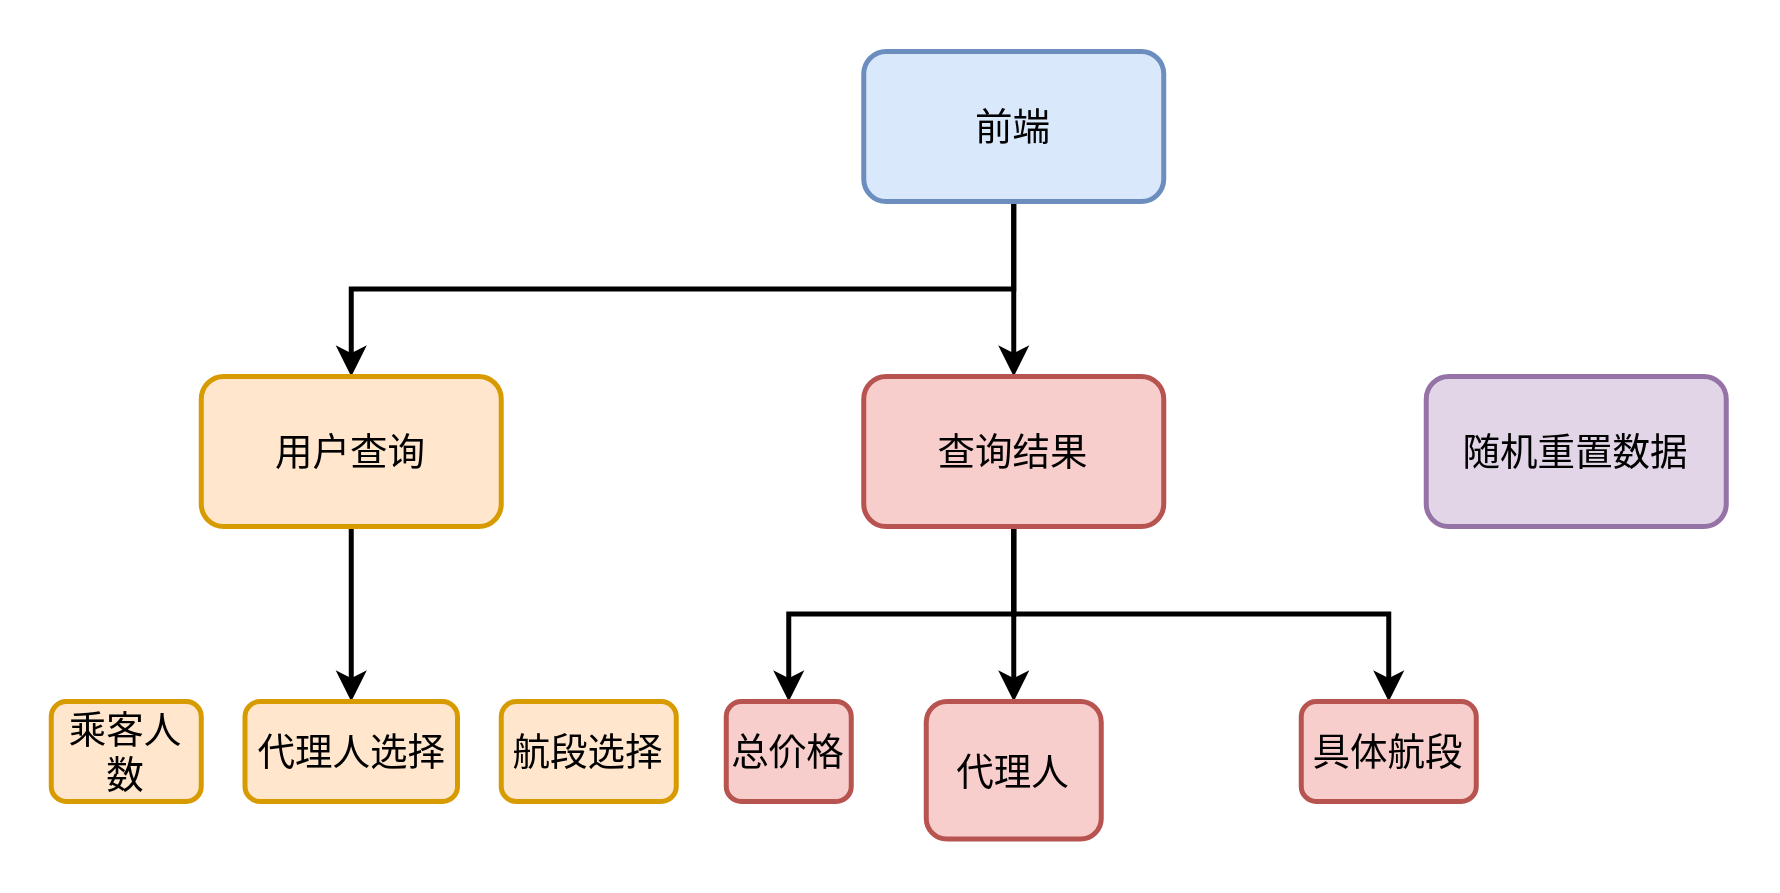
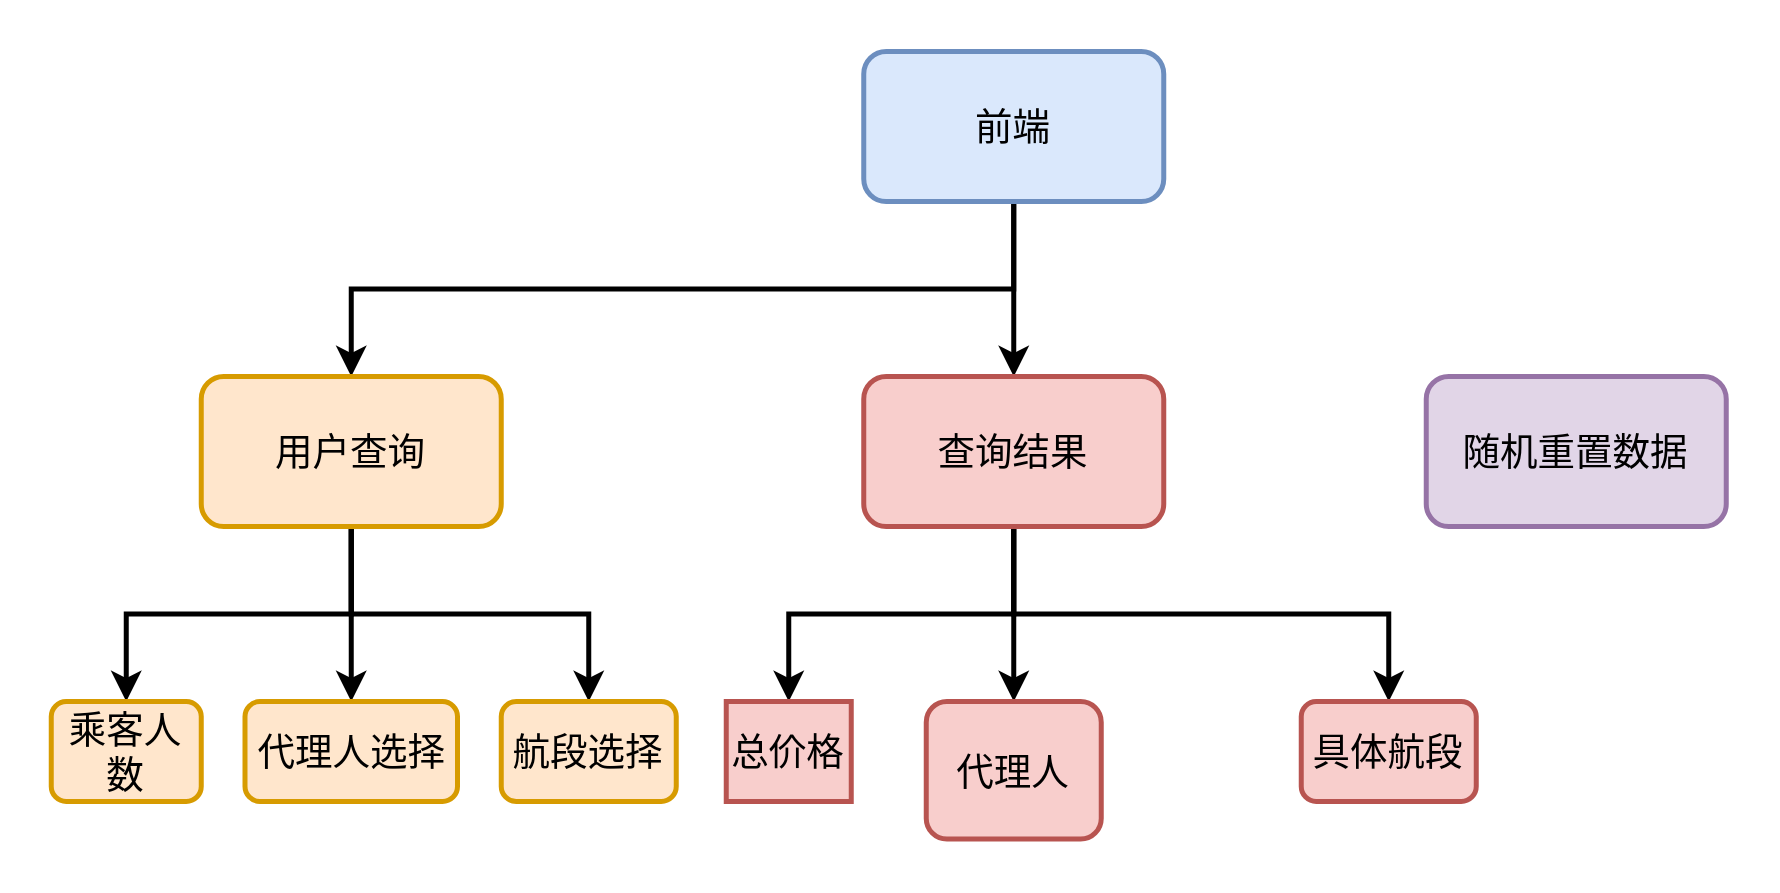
none -> (204, 614)
none -> (506, 614)
(789, 751) -> (789, 751)
